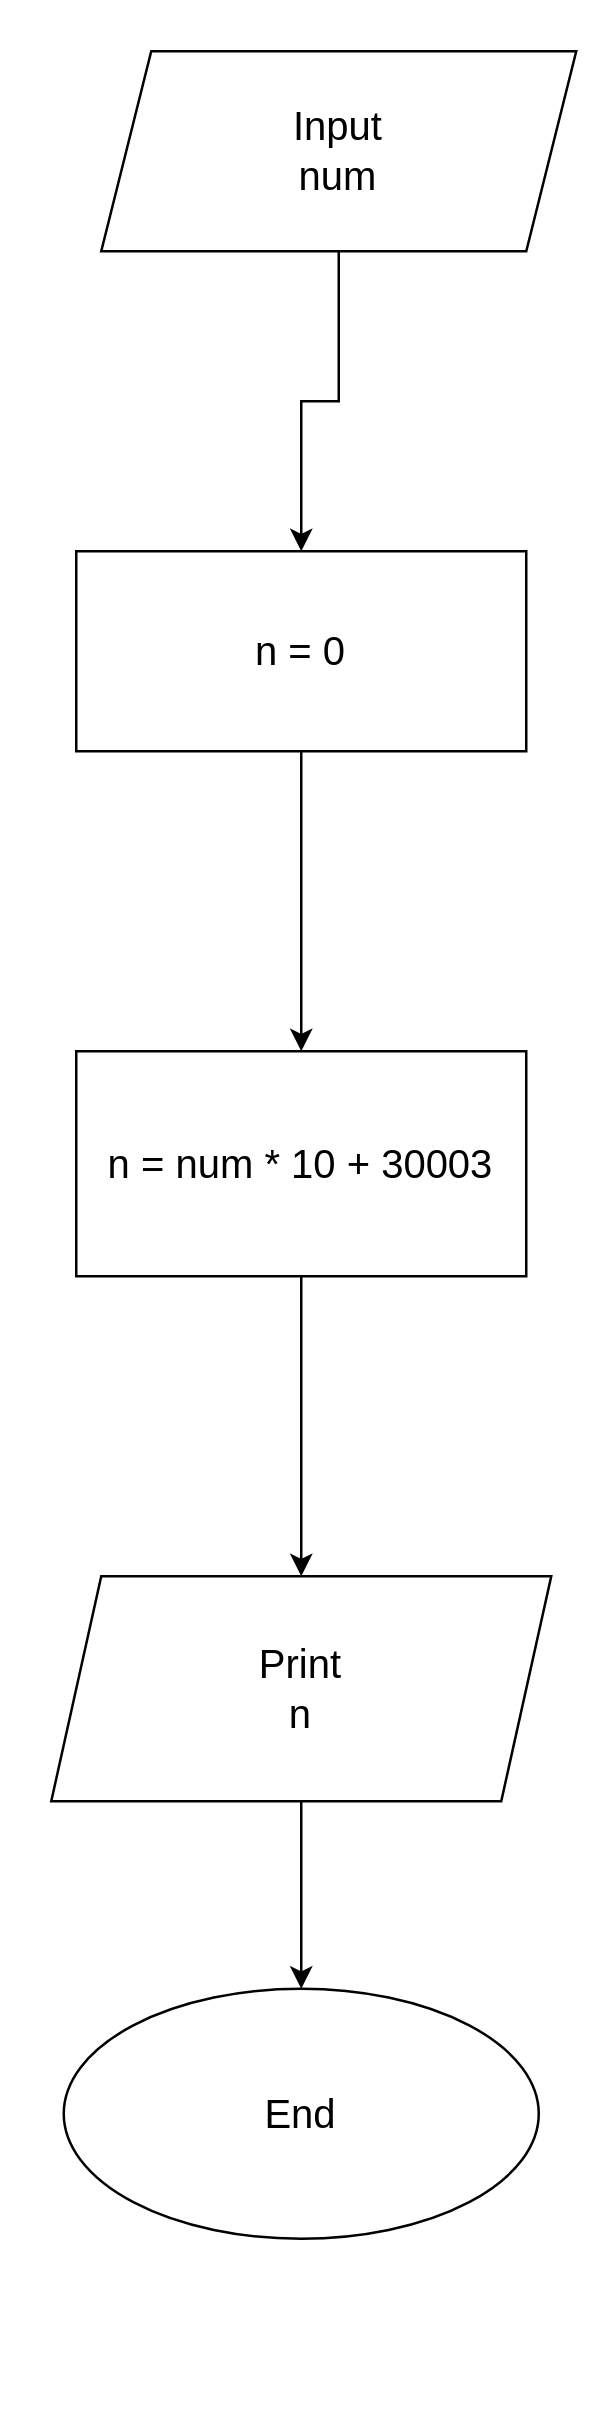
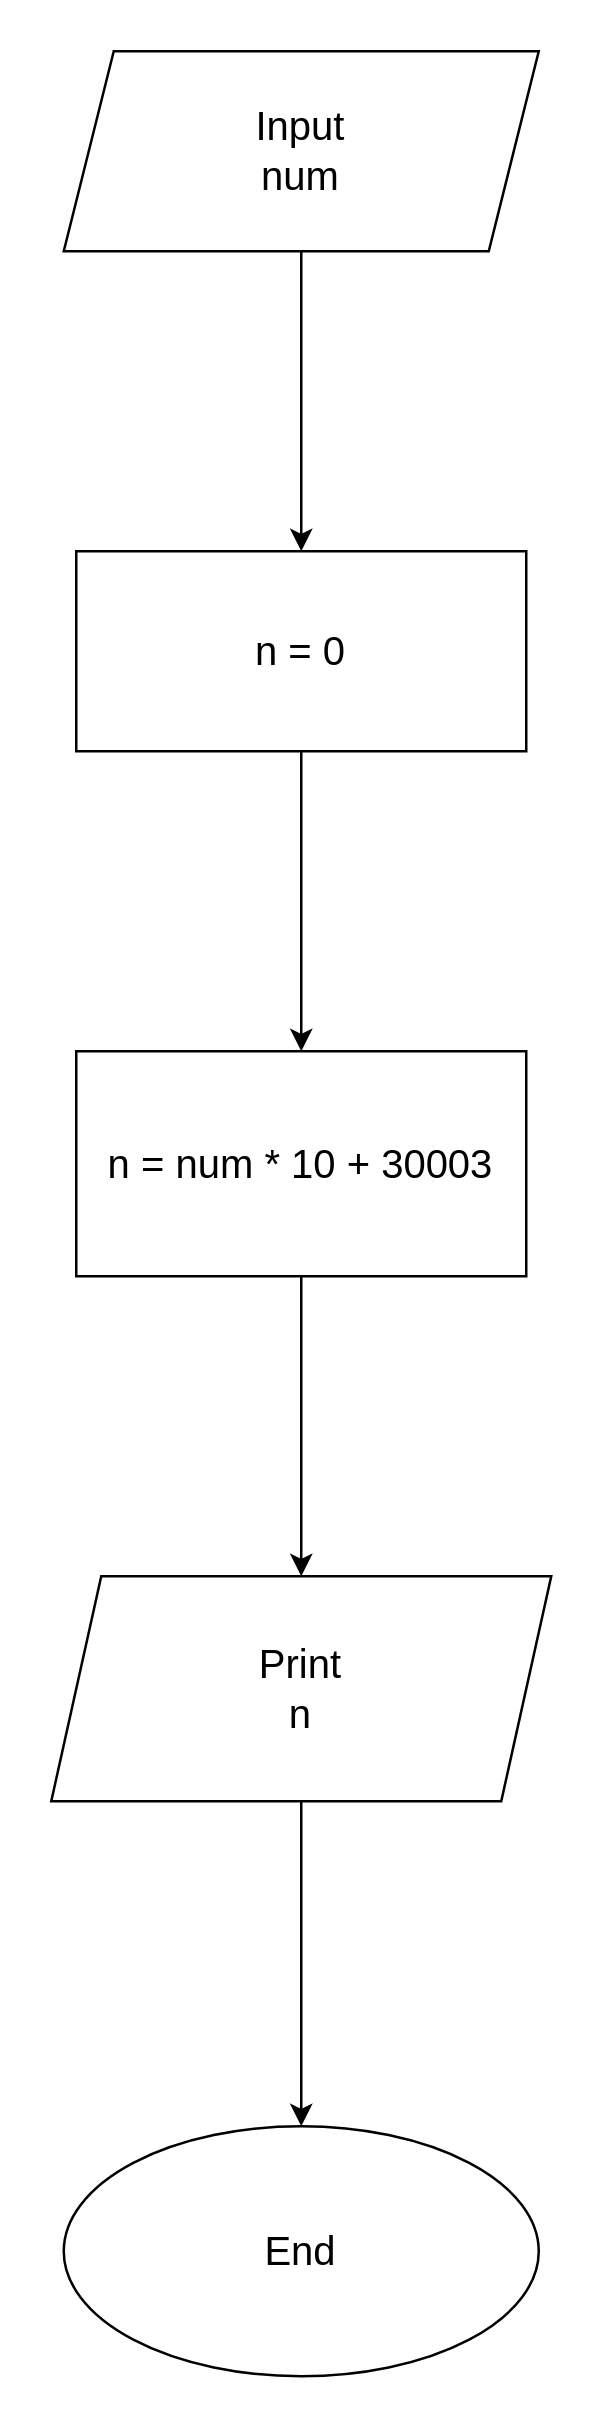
(339, 151) -> (301, 151)
(301, 2114) -> (301, 2251)
